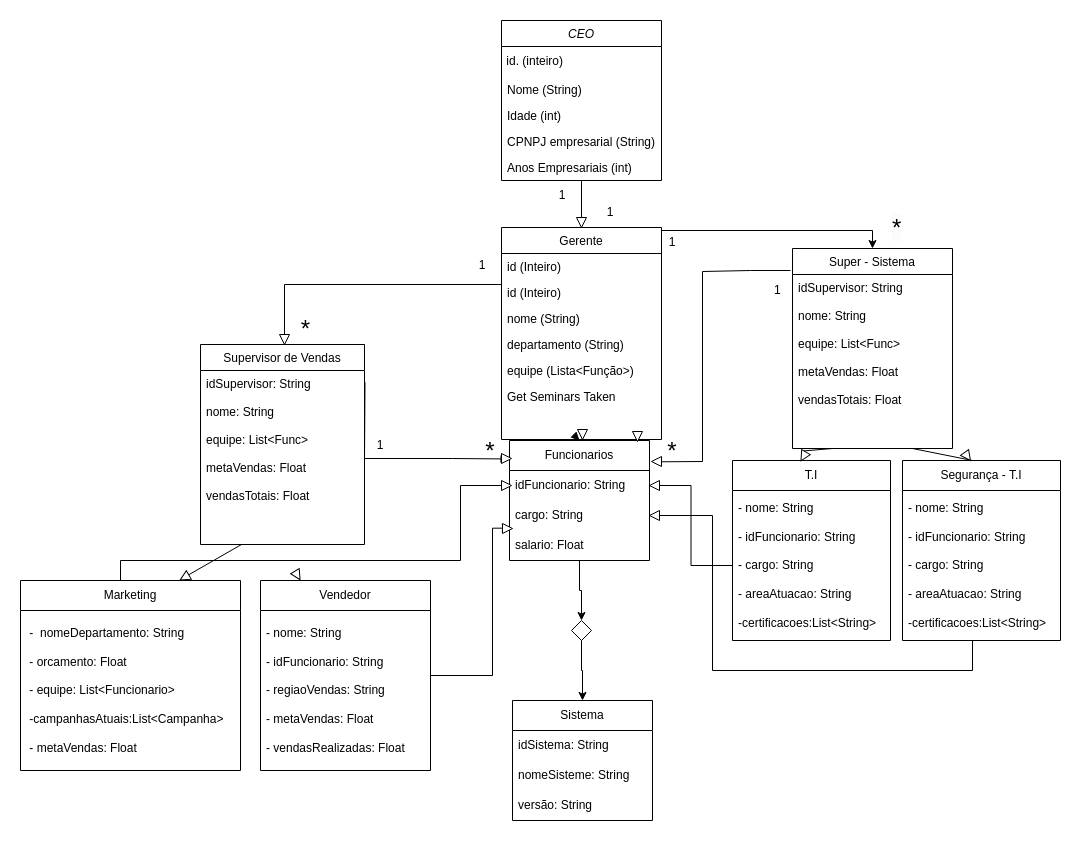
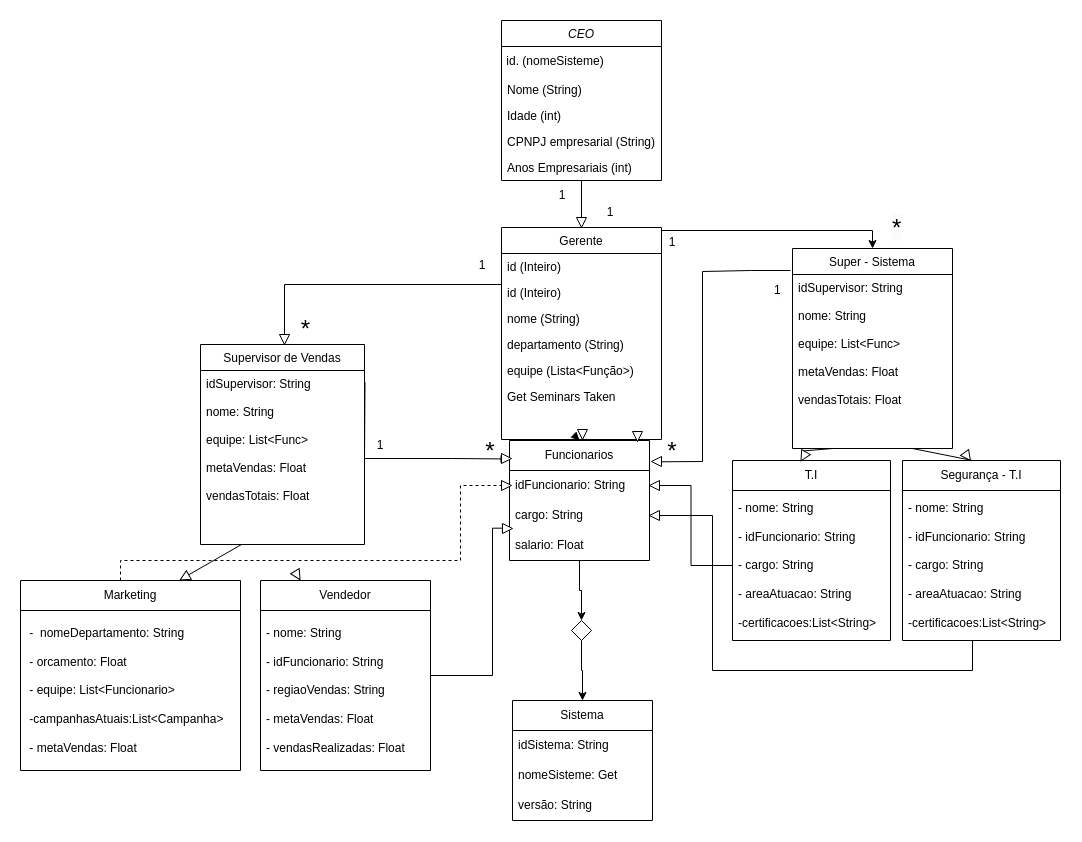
(539, 62) -> (554, 62)
(339, 561) -> (339, 561)
(576, 776) -> (568, 776)
